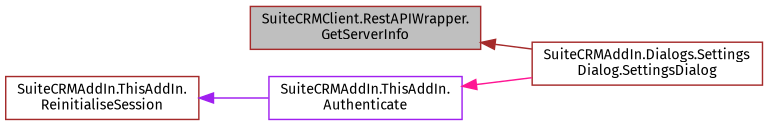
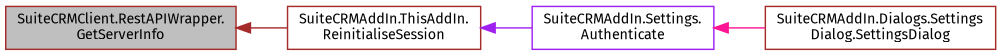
(514, 47) -> (269, 28)
(366, 98) -> (623, 28)
